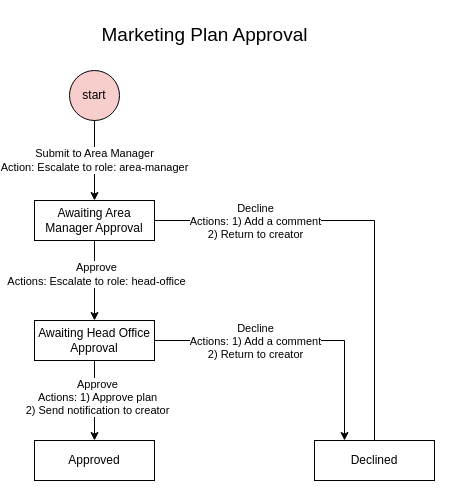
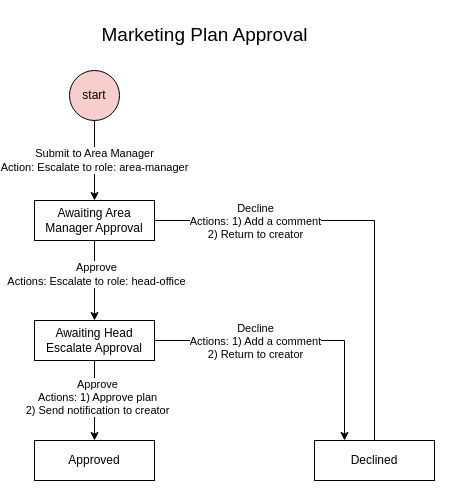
(95, 341) -> (95, 341)
